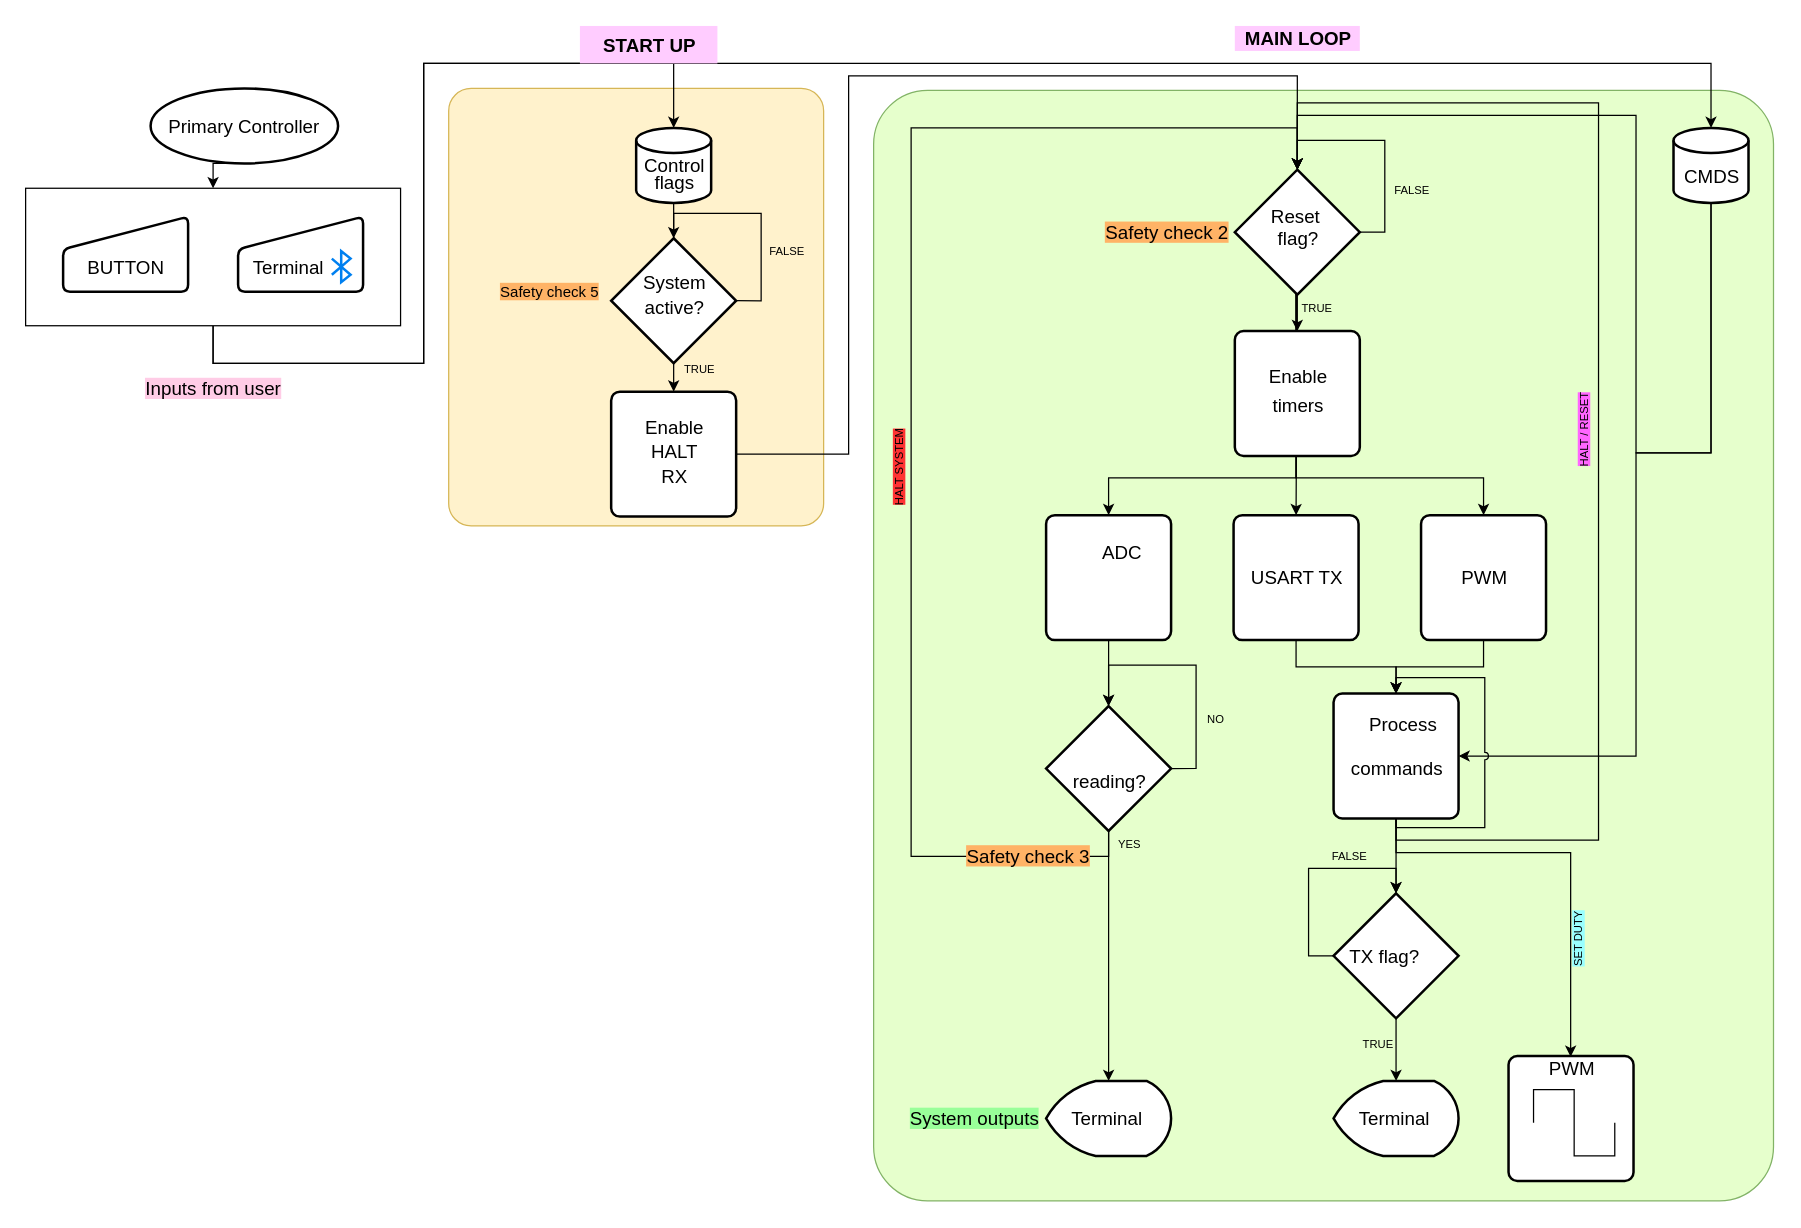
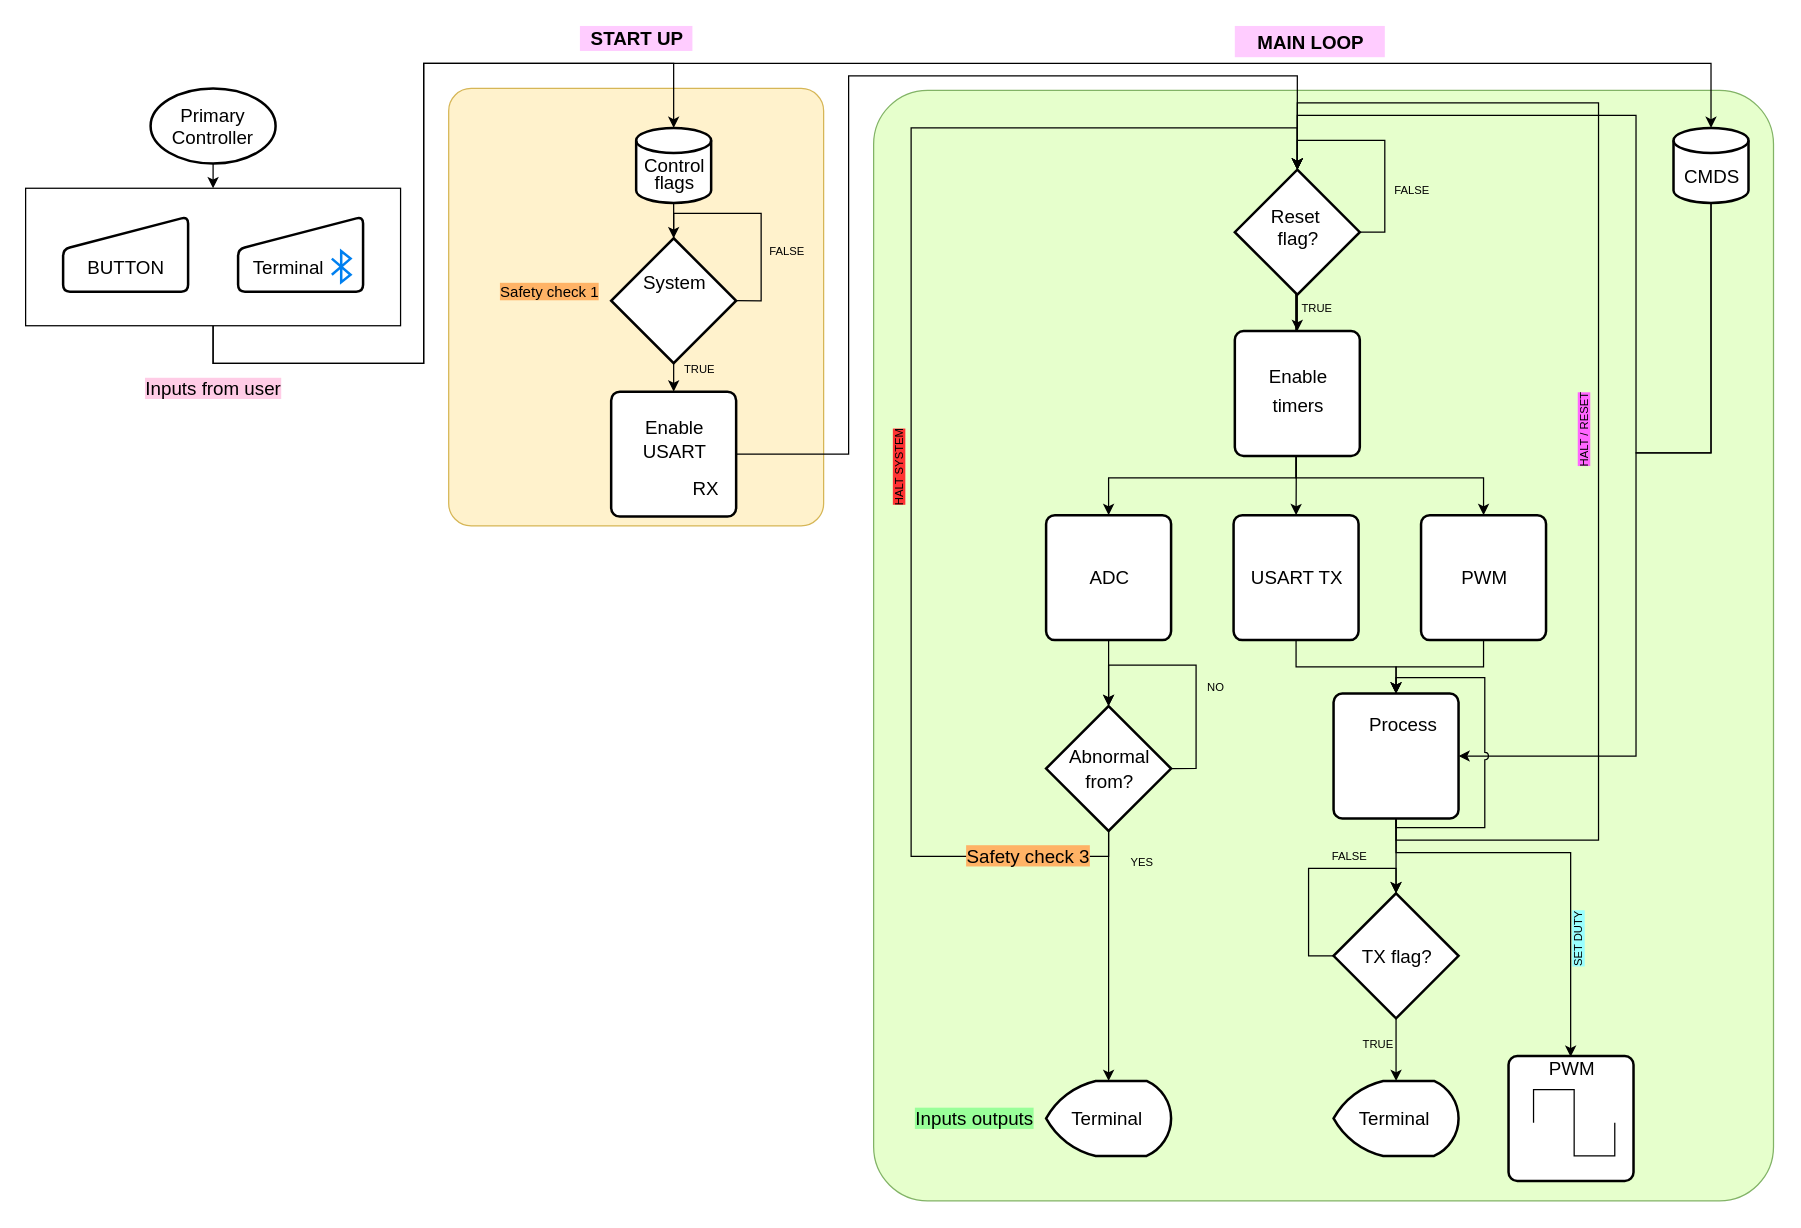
(1298, 38) -> (1310, 41)
(649, 44) -> (636, 38)
(244, 126) -> (213, 126)
(1166, 232) -> none
(550, 292) -> (550, 292)
(674, 307) -> none
(675, 451) -> (675, 451)
(674, 476) -> (705, 488)
(1121, 552) -> (1109, 577)
(1215, 718) -> (1215, 687)
none -> (1109, 756)
(1396, 768) -> none
(1110, 781) -> (1110, 781)
(1129, 843) -> (1141, 862)
(1384, 956) -> (1396, 956)
(975, 1118) -> (975, 1118)
